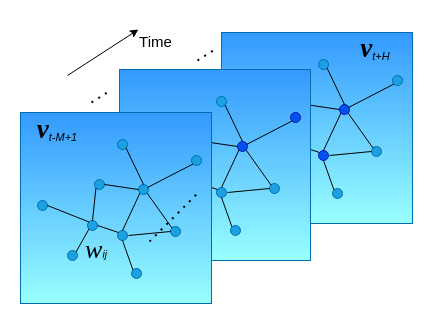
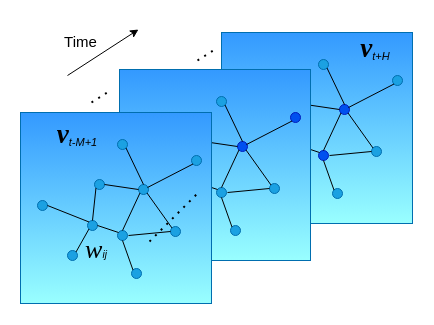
(156, 42) -> (81, 42)
(58, 129) -> (78, 134)
